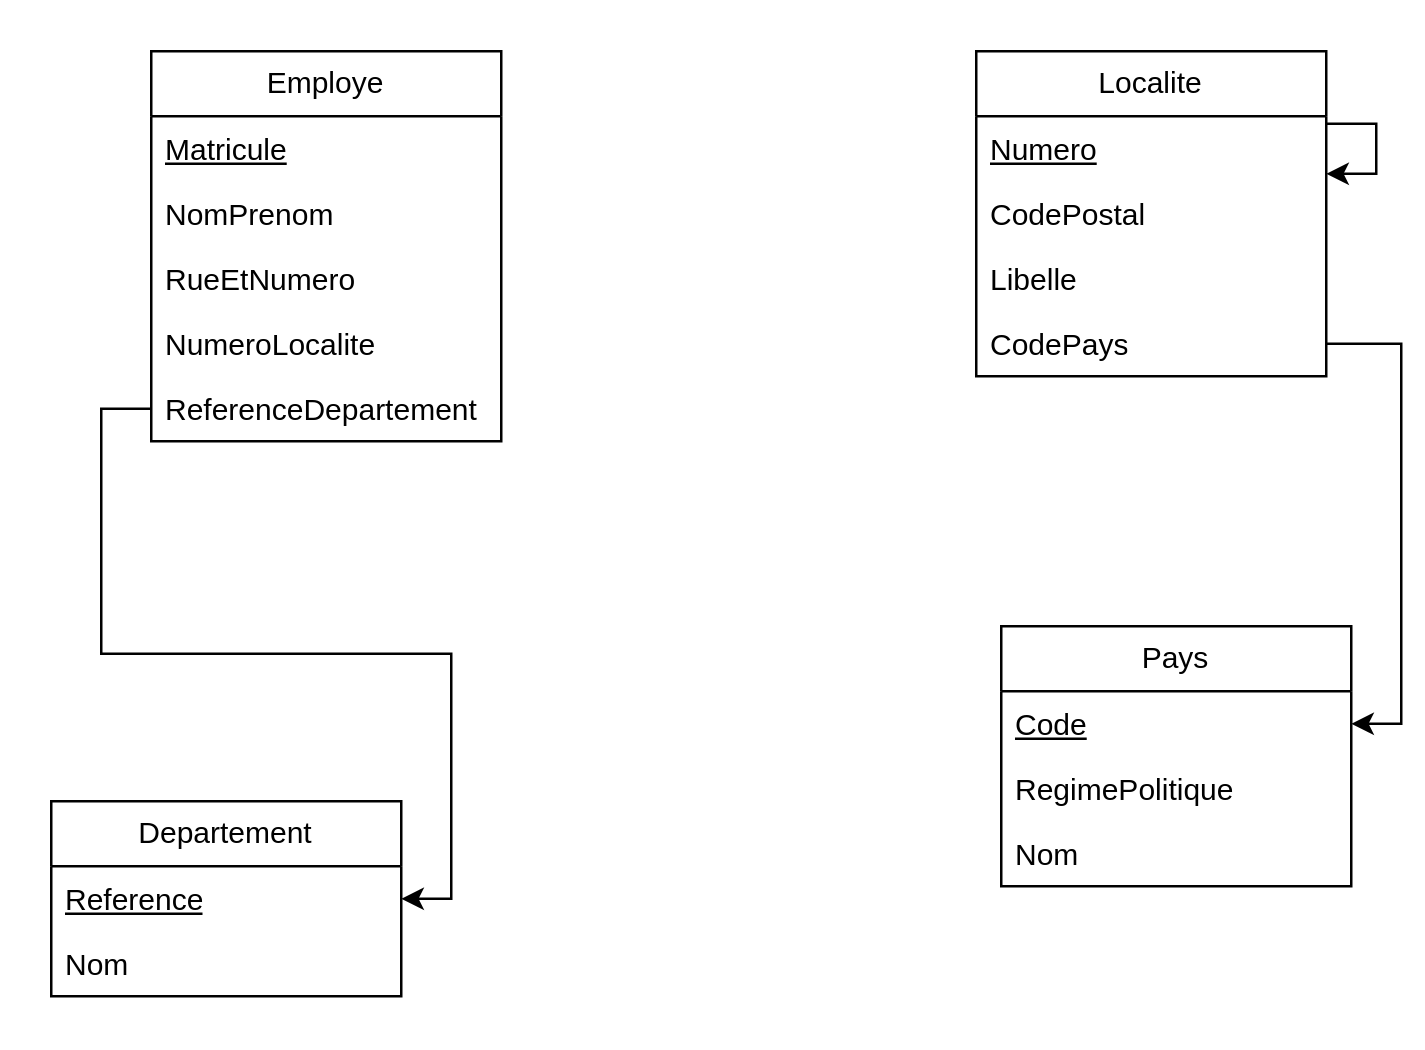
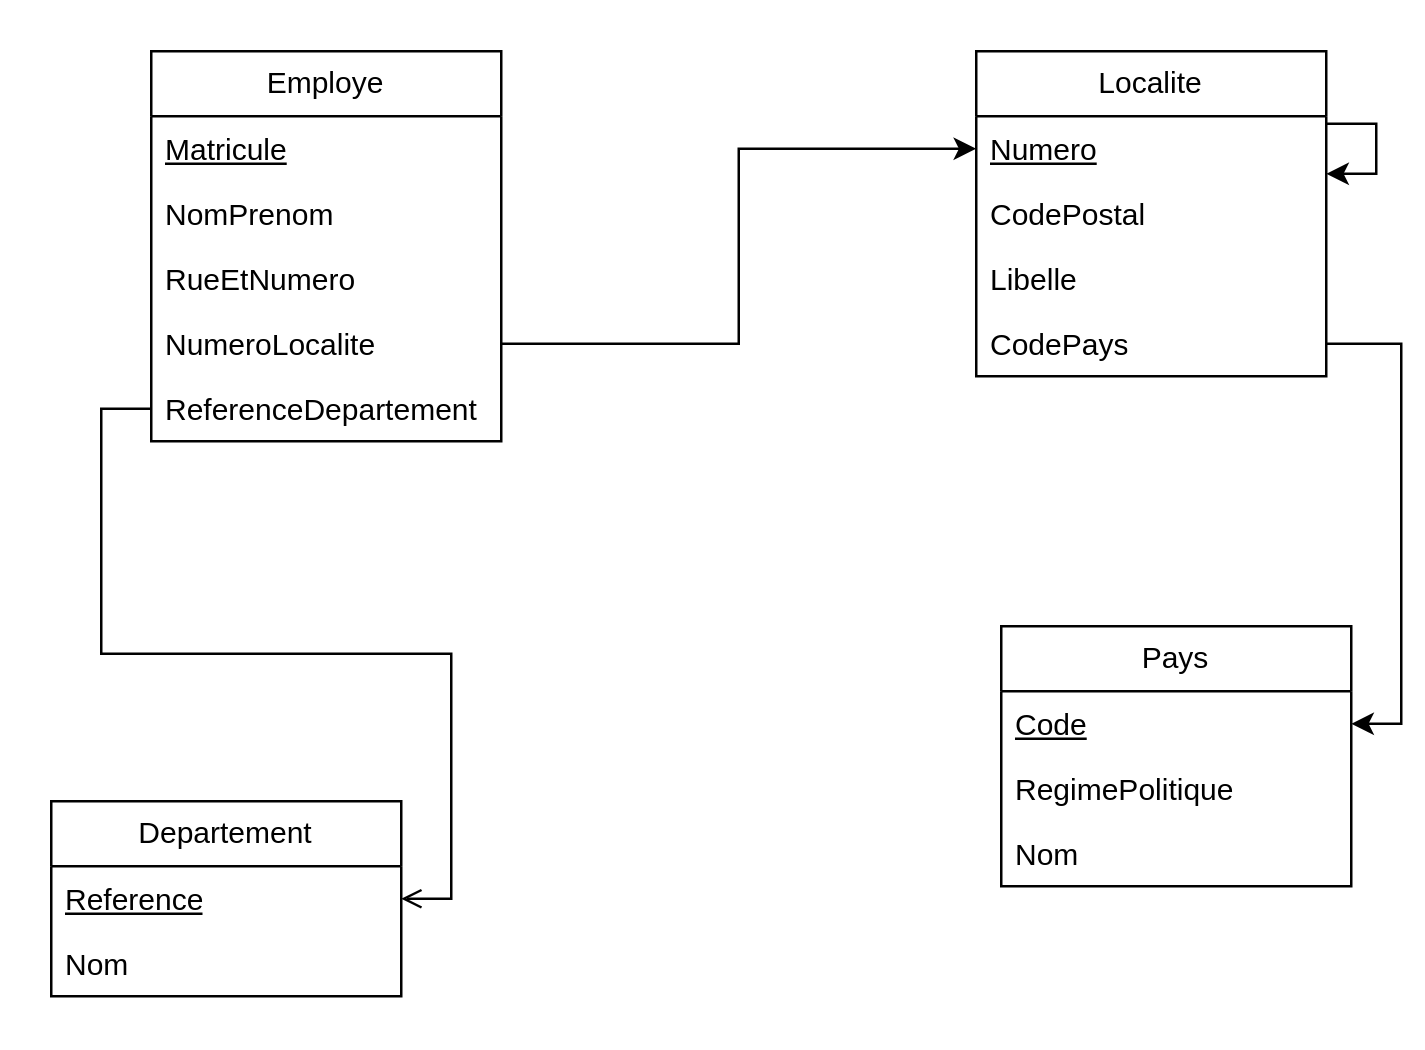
none -> (739, 255)
(419, 899) -> (415, 899)
